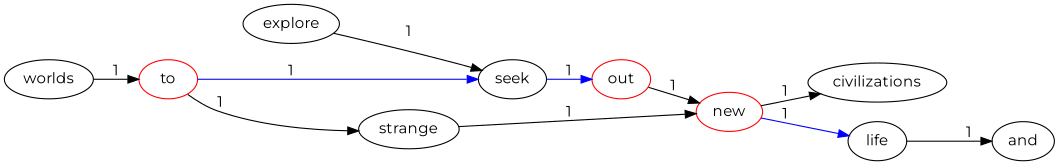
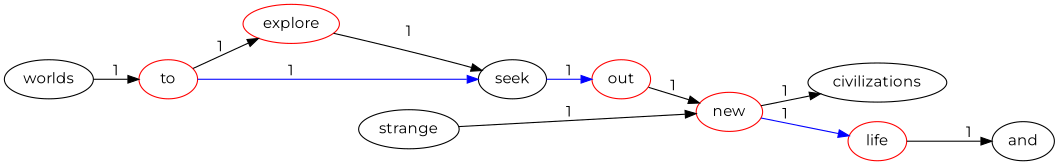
(291, 24) -> (291, 24)
(265, 123) -> (221, 56)
(877, 141) -> (877, 141)
